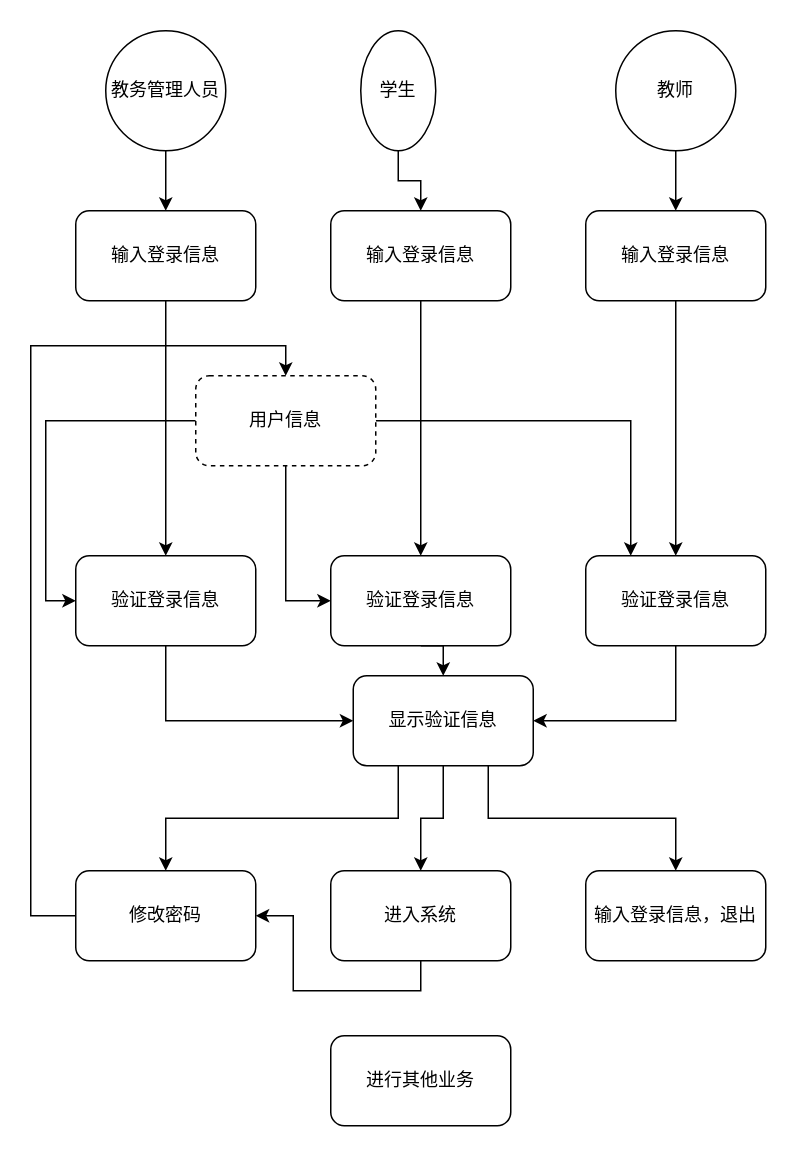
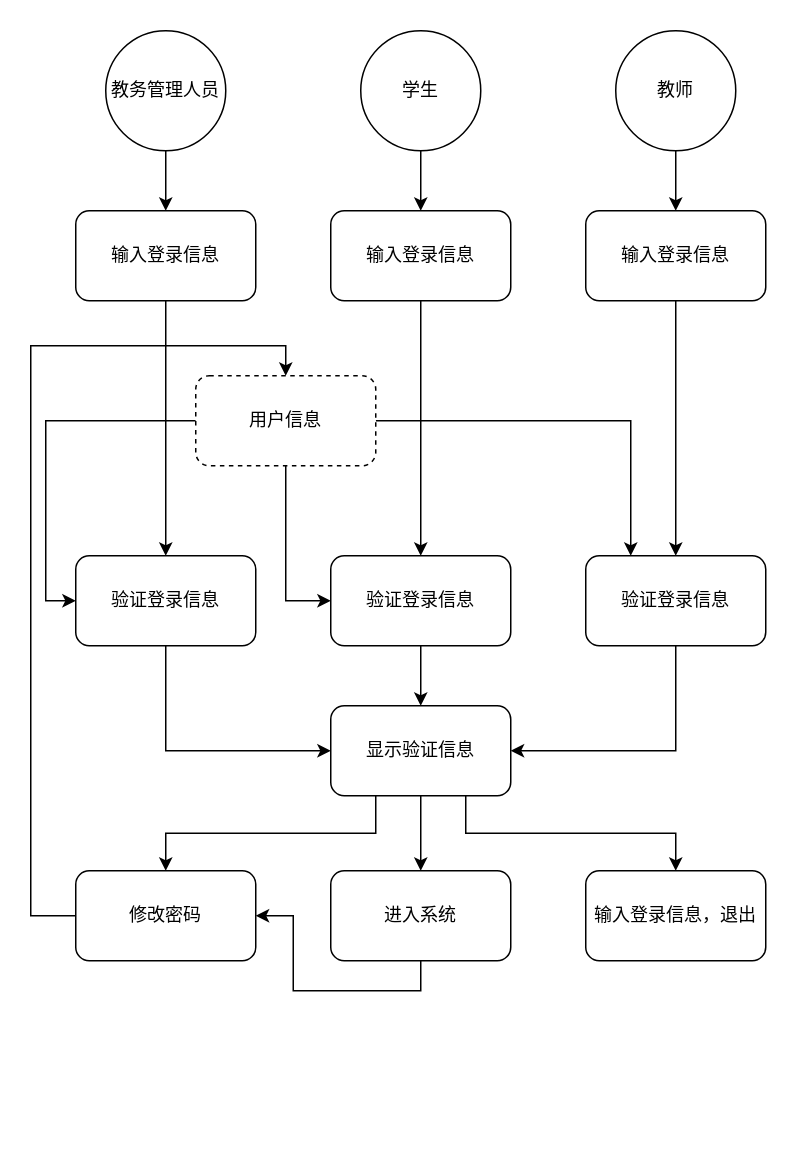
(398, 91) -> (421, 91)
(443, 721) -> (421, 751)
(421, 1081) -> none
